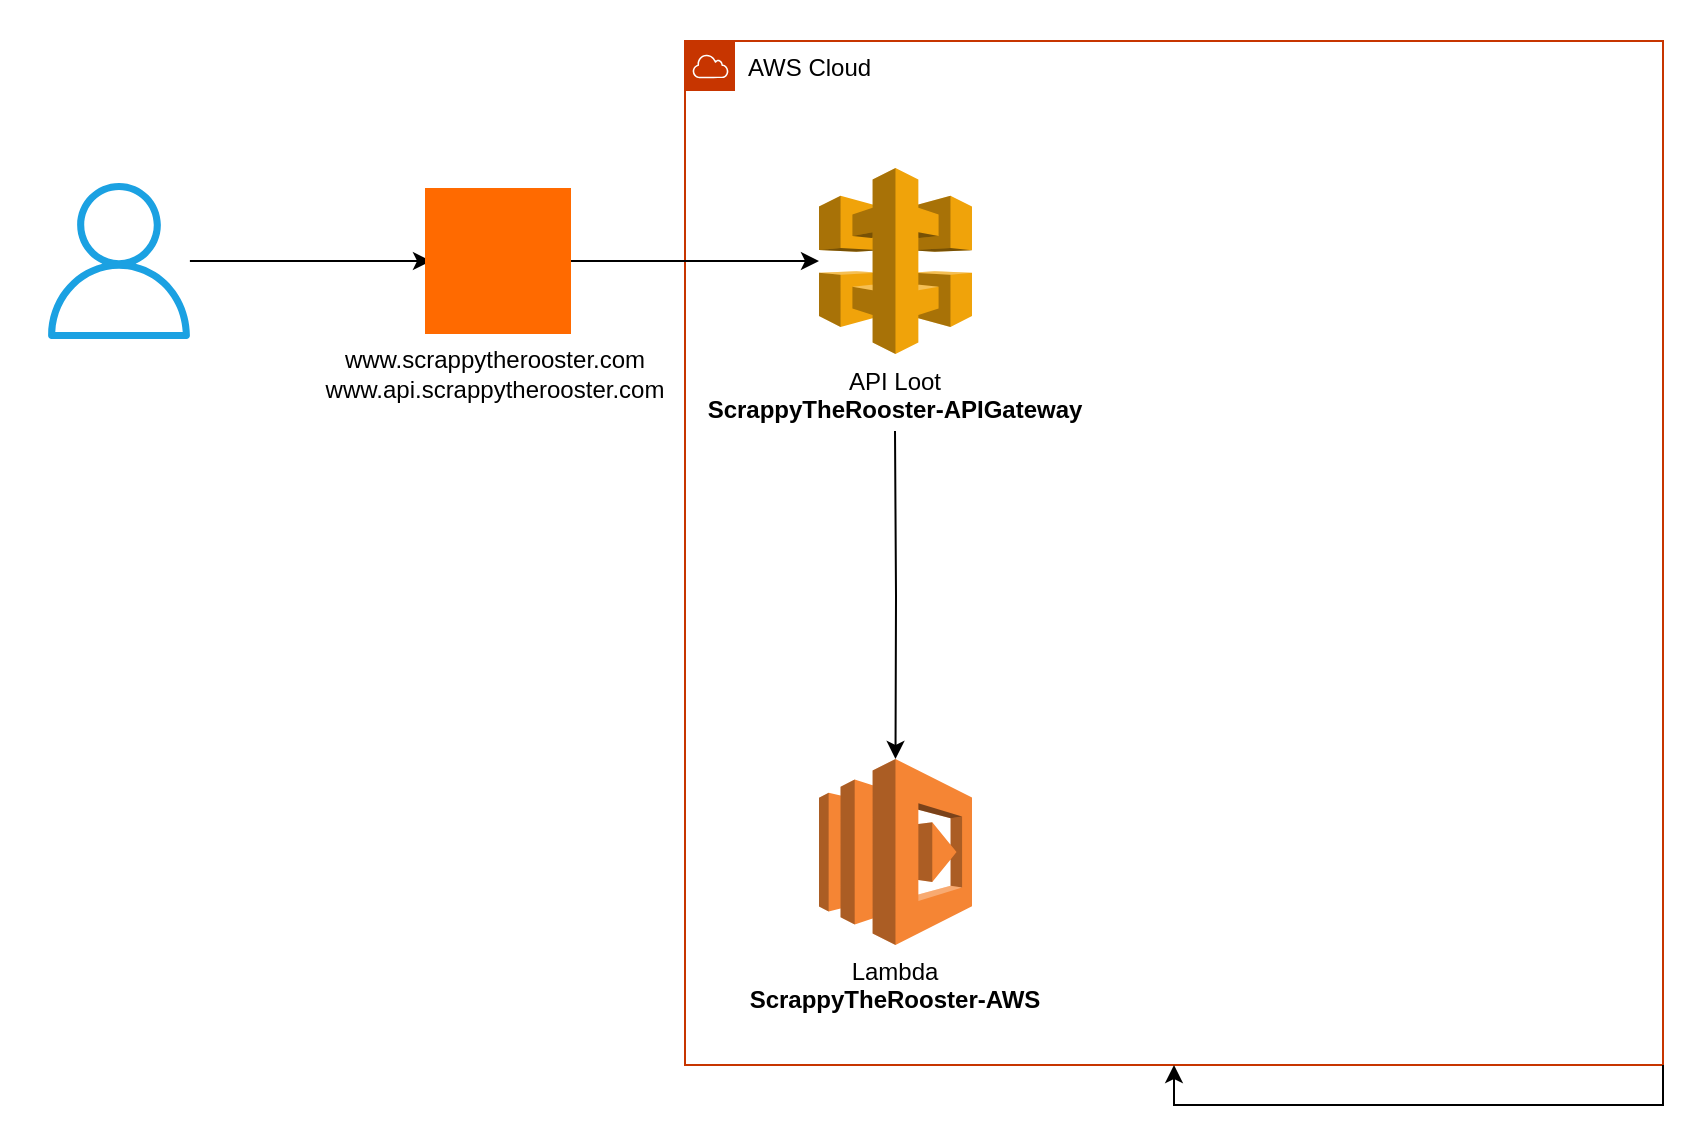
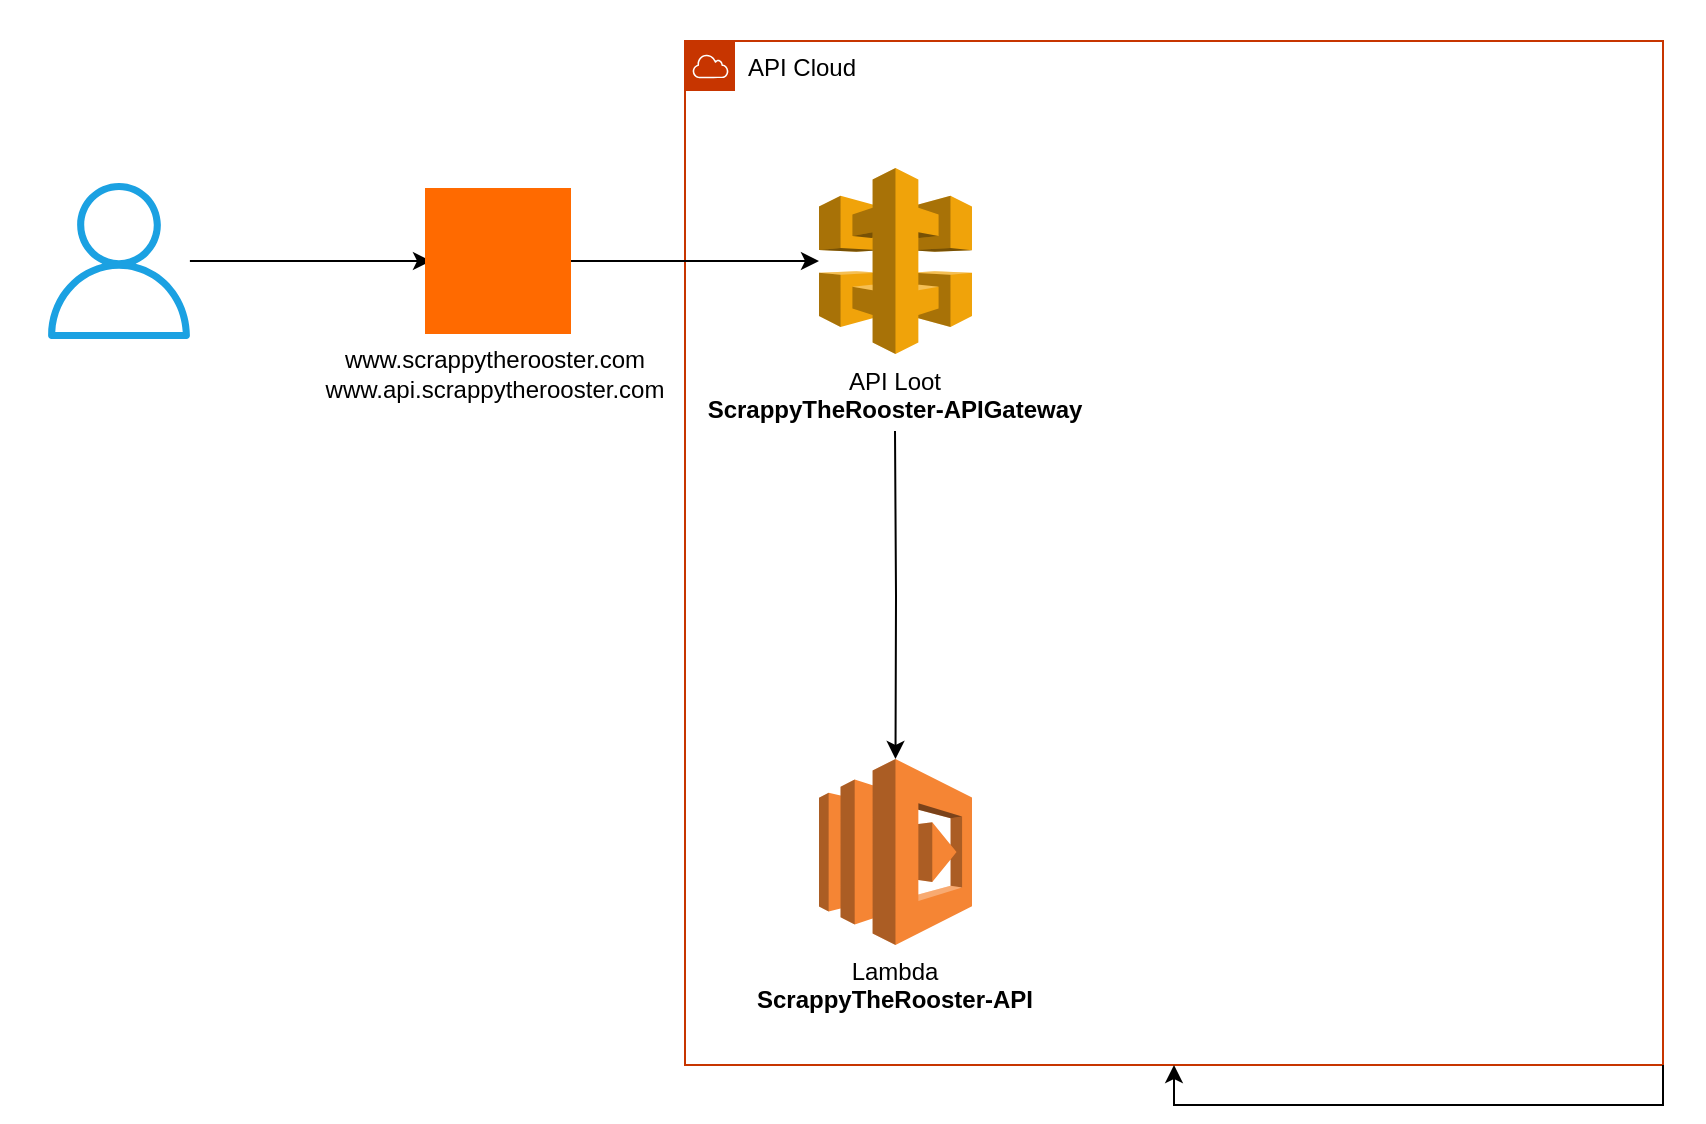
(803, 69) -> (803, 69)
(896, 988) -> (896, 988)
